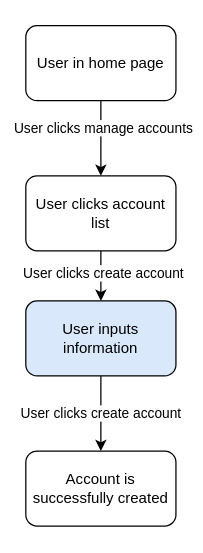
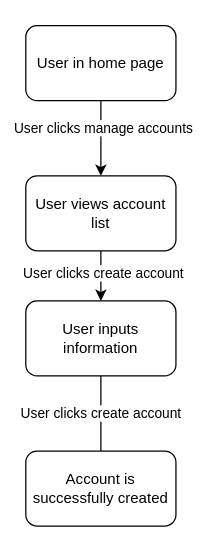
(101, 213) -> (101, 213)
(101, 338) -> (101, 338)
(101, 441) -> (101, 444)
